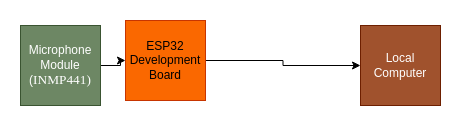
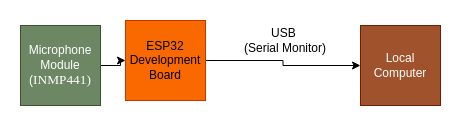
none -> (286, 41)
